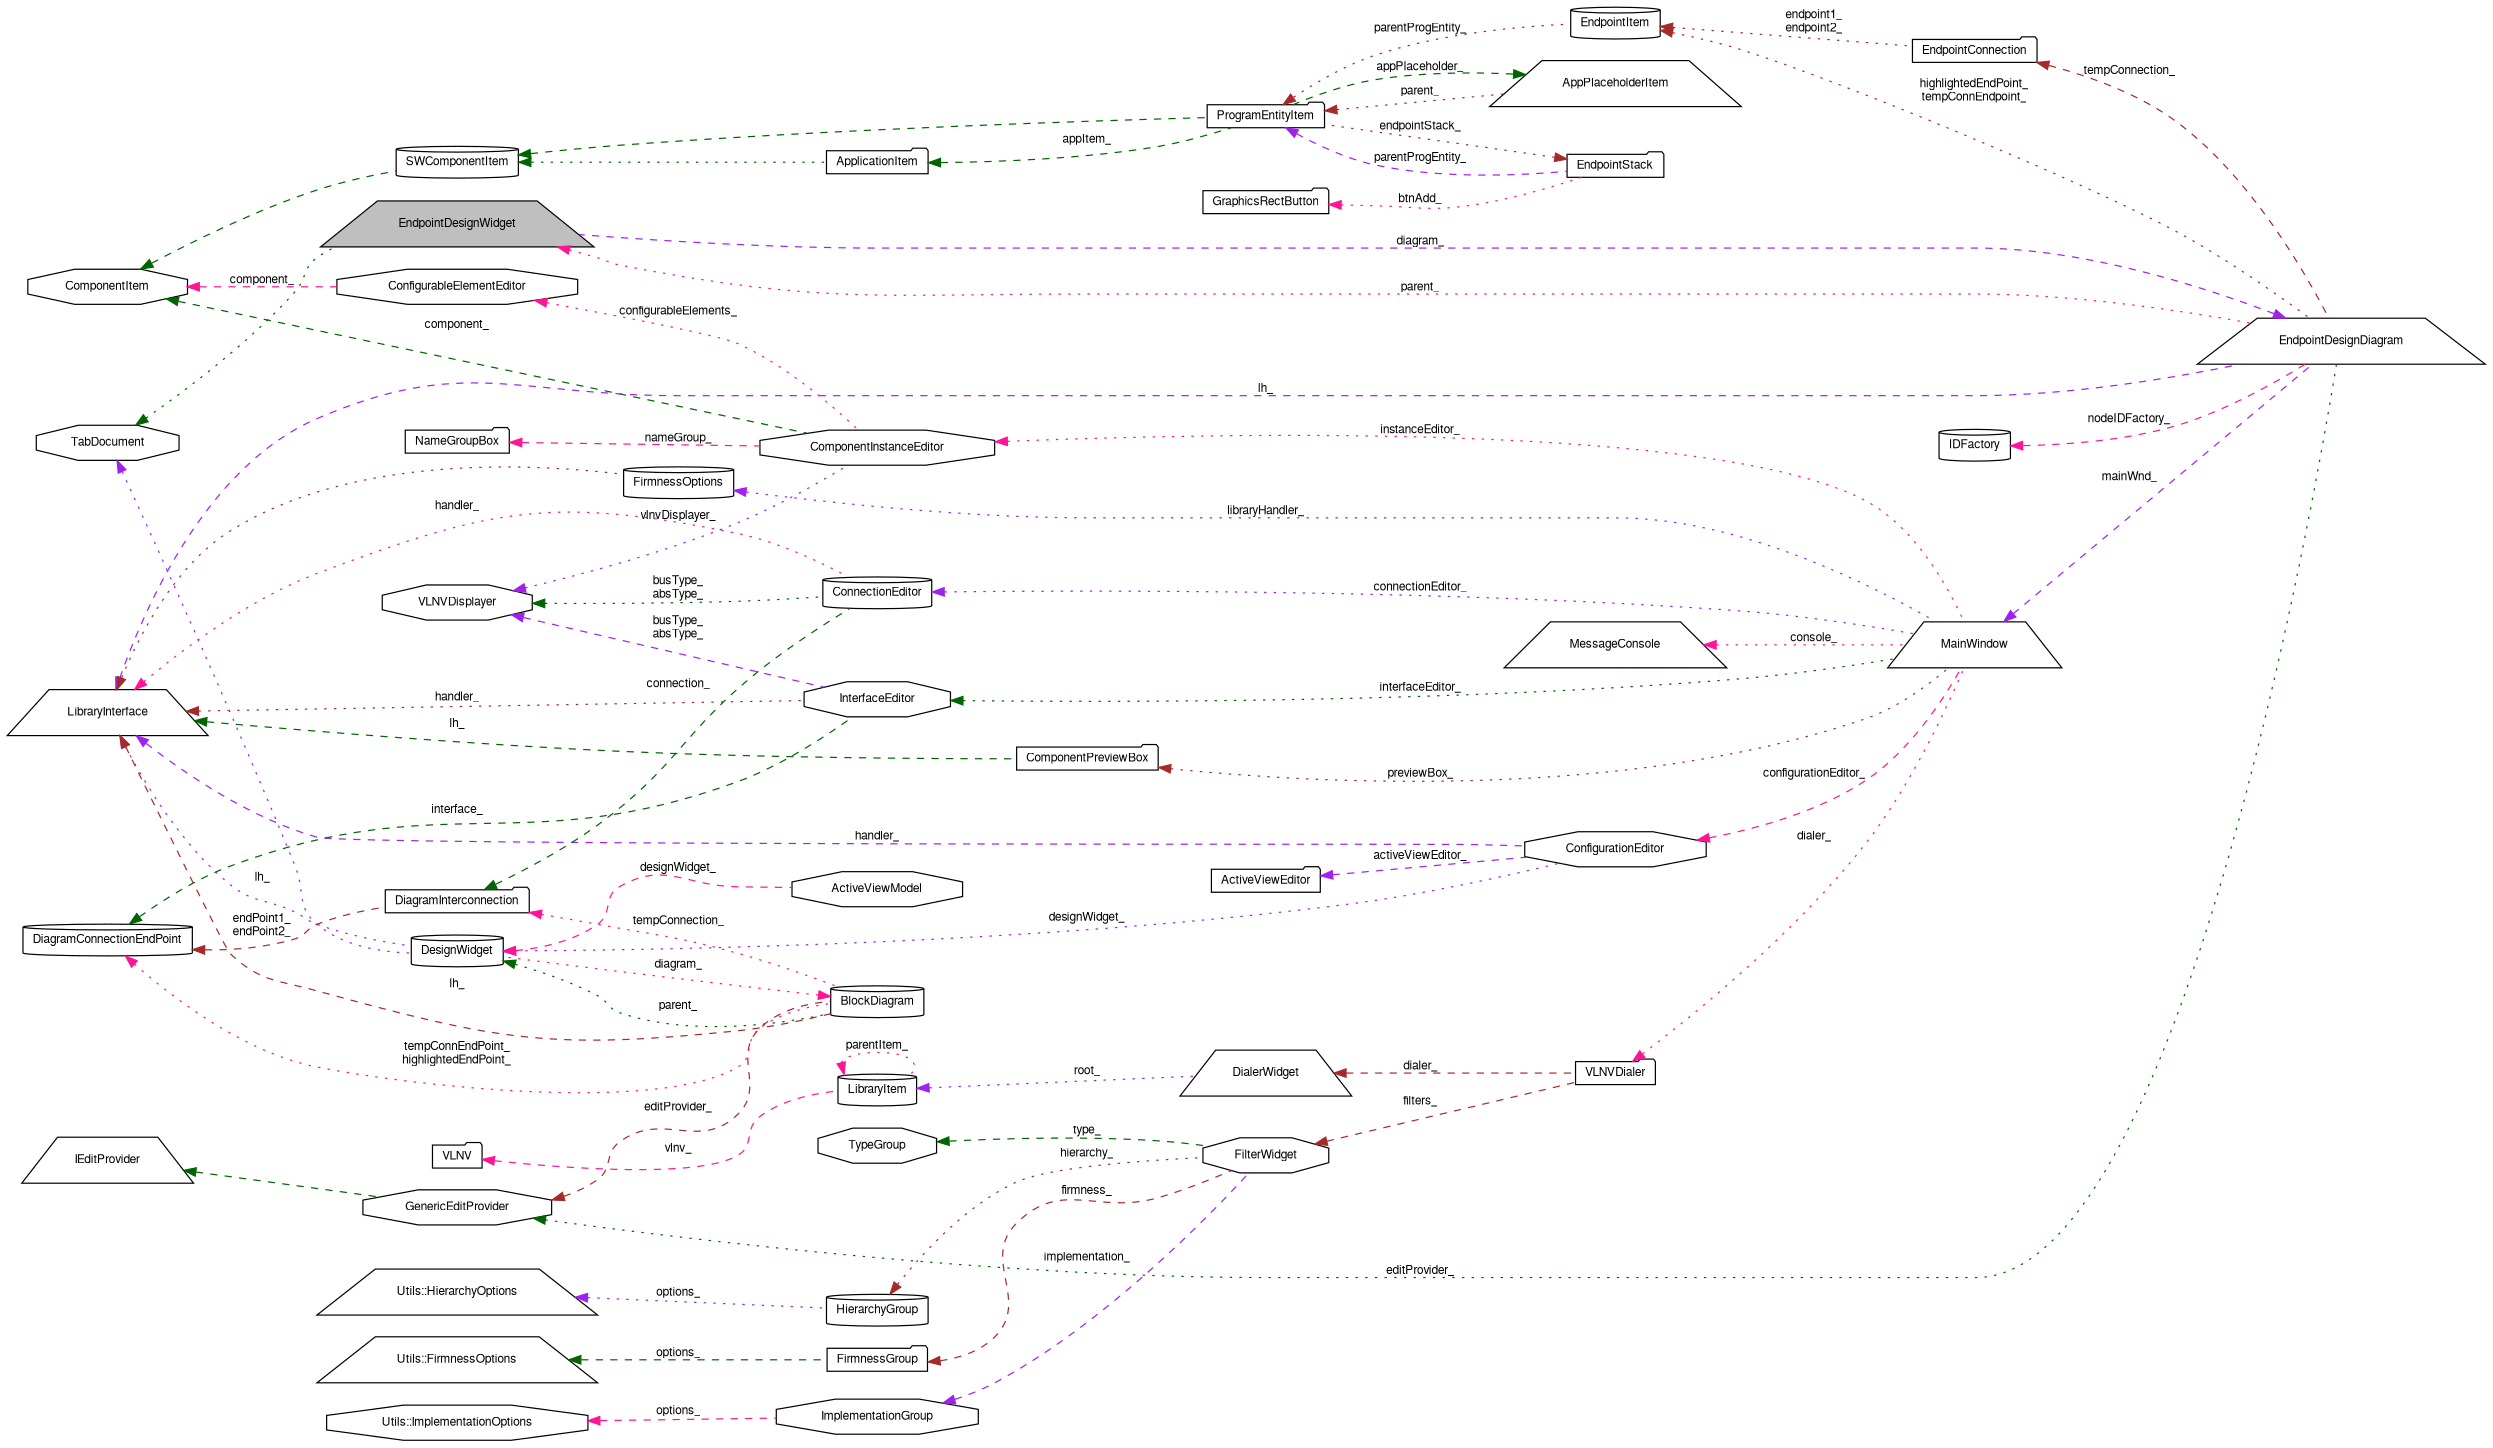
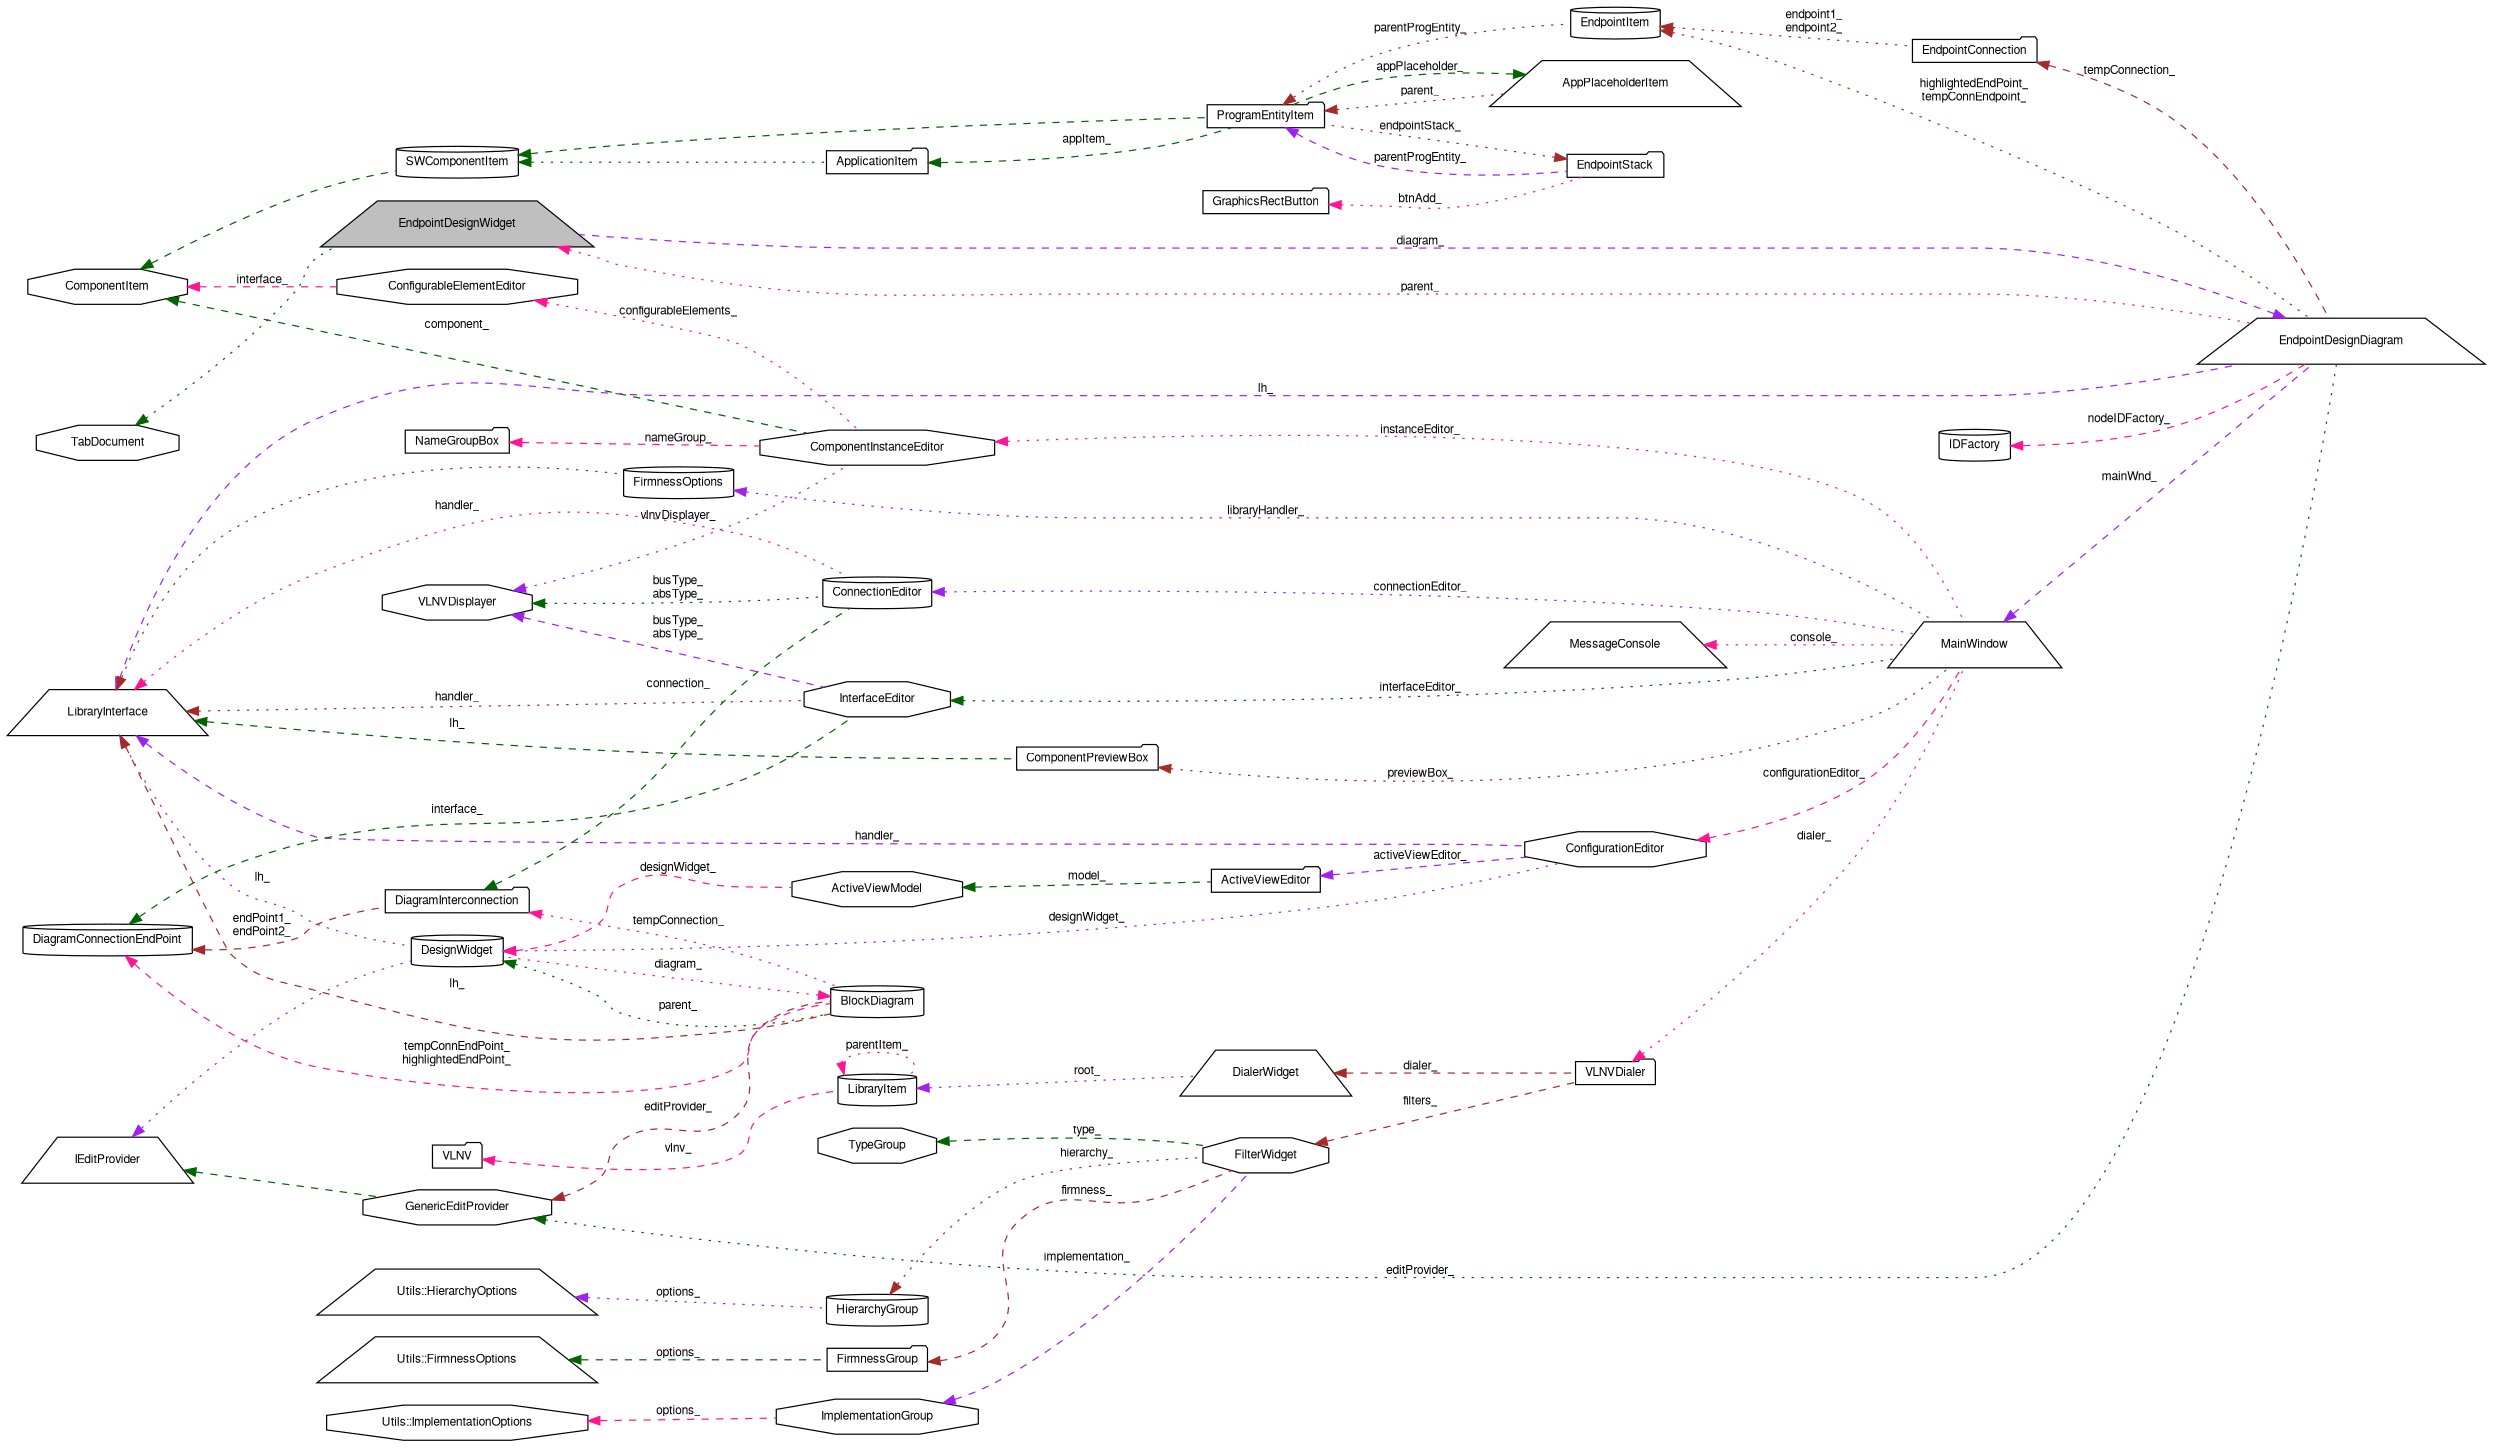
(263, 280) -> (263, 280)
(243, 743) -> (266, 1027)
none -> (1093, 885)
(483, 1088) -> (483, 1088)
